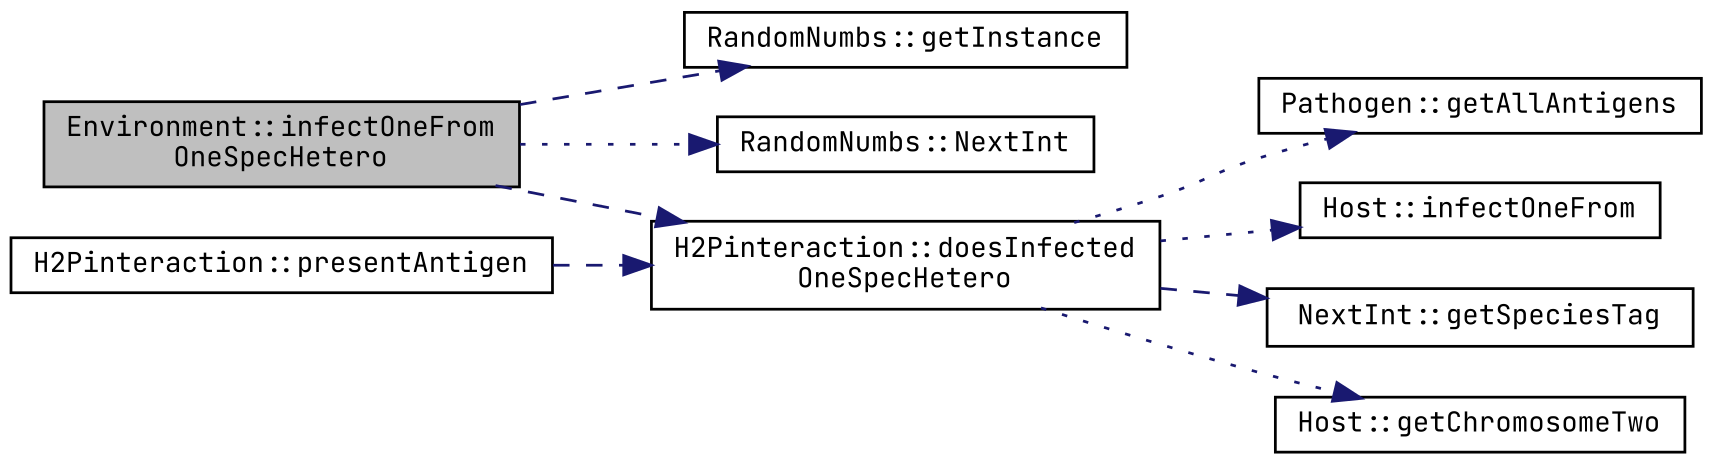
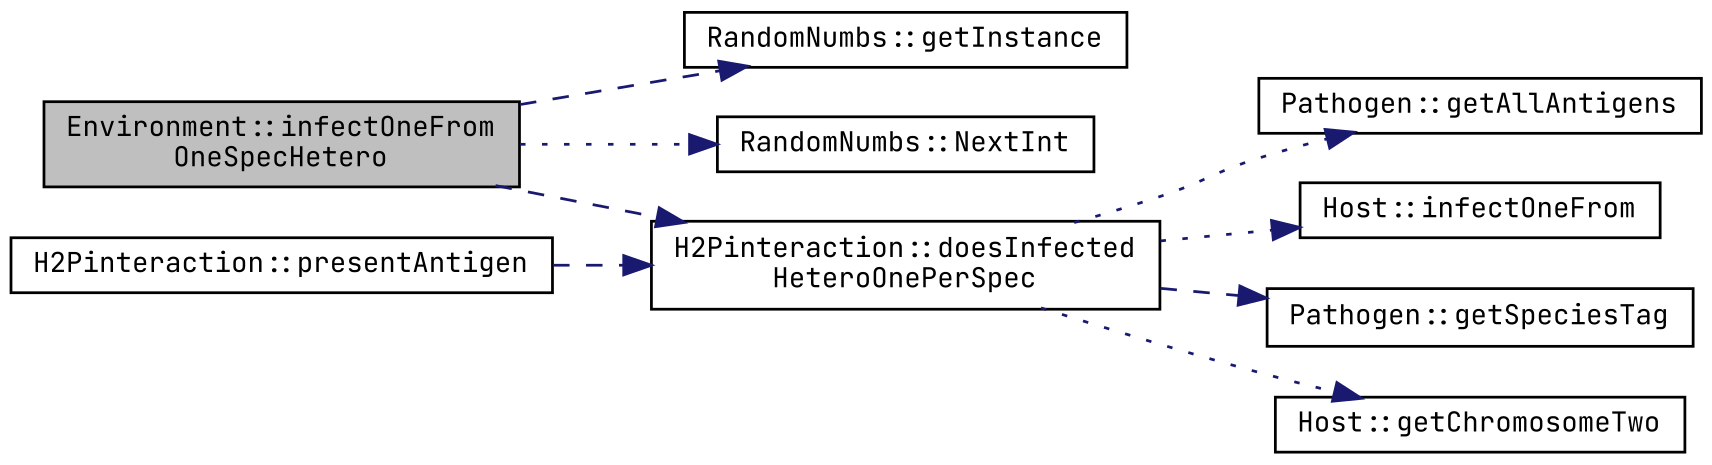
(906, 265) -> (906, 265)
(1480, 317) -> (1480, 317)
